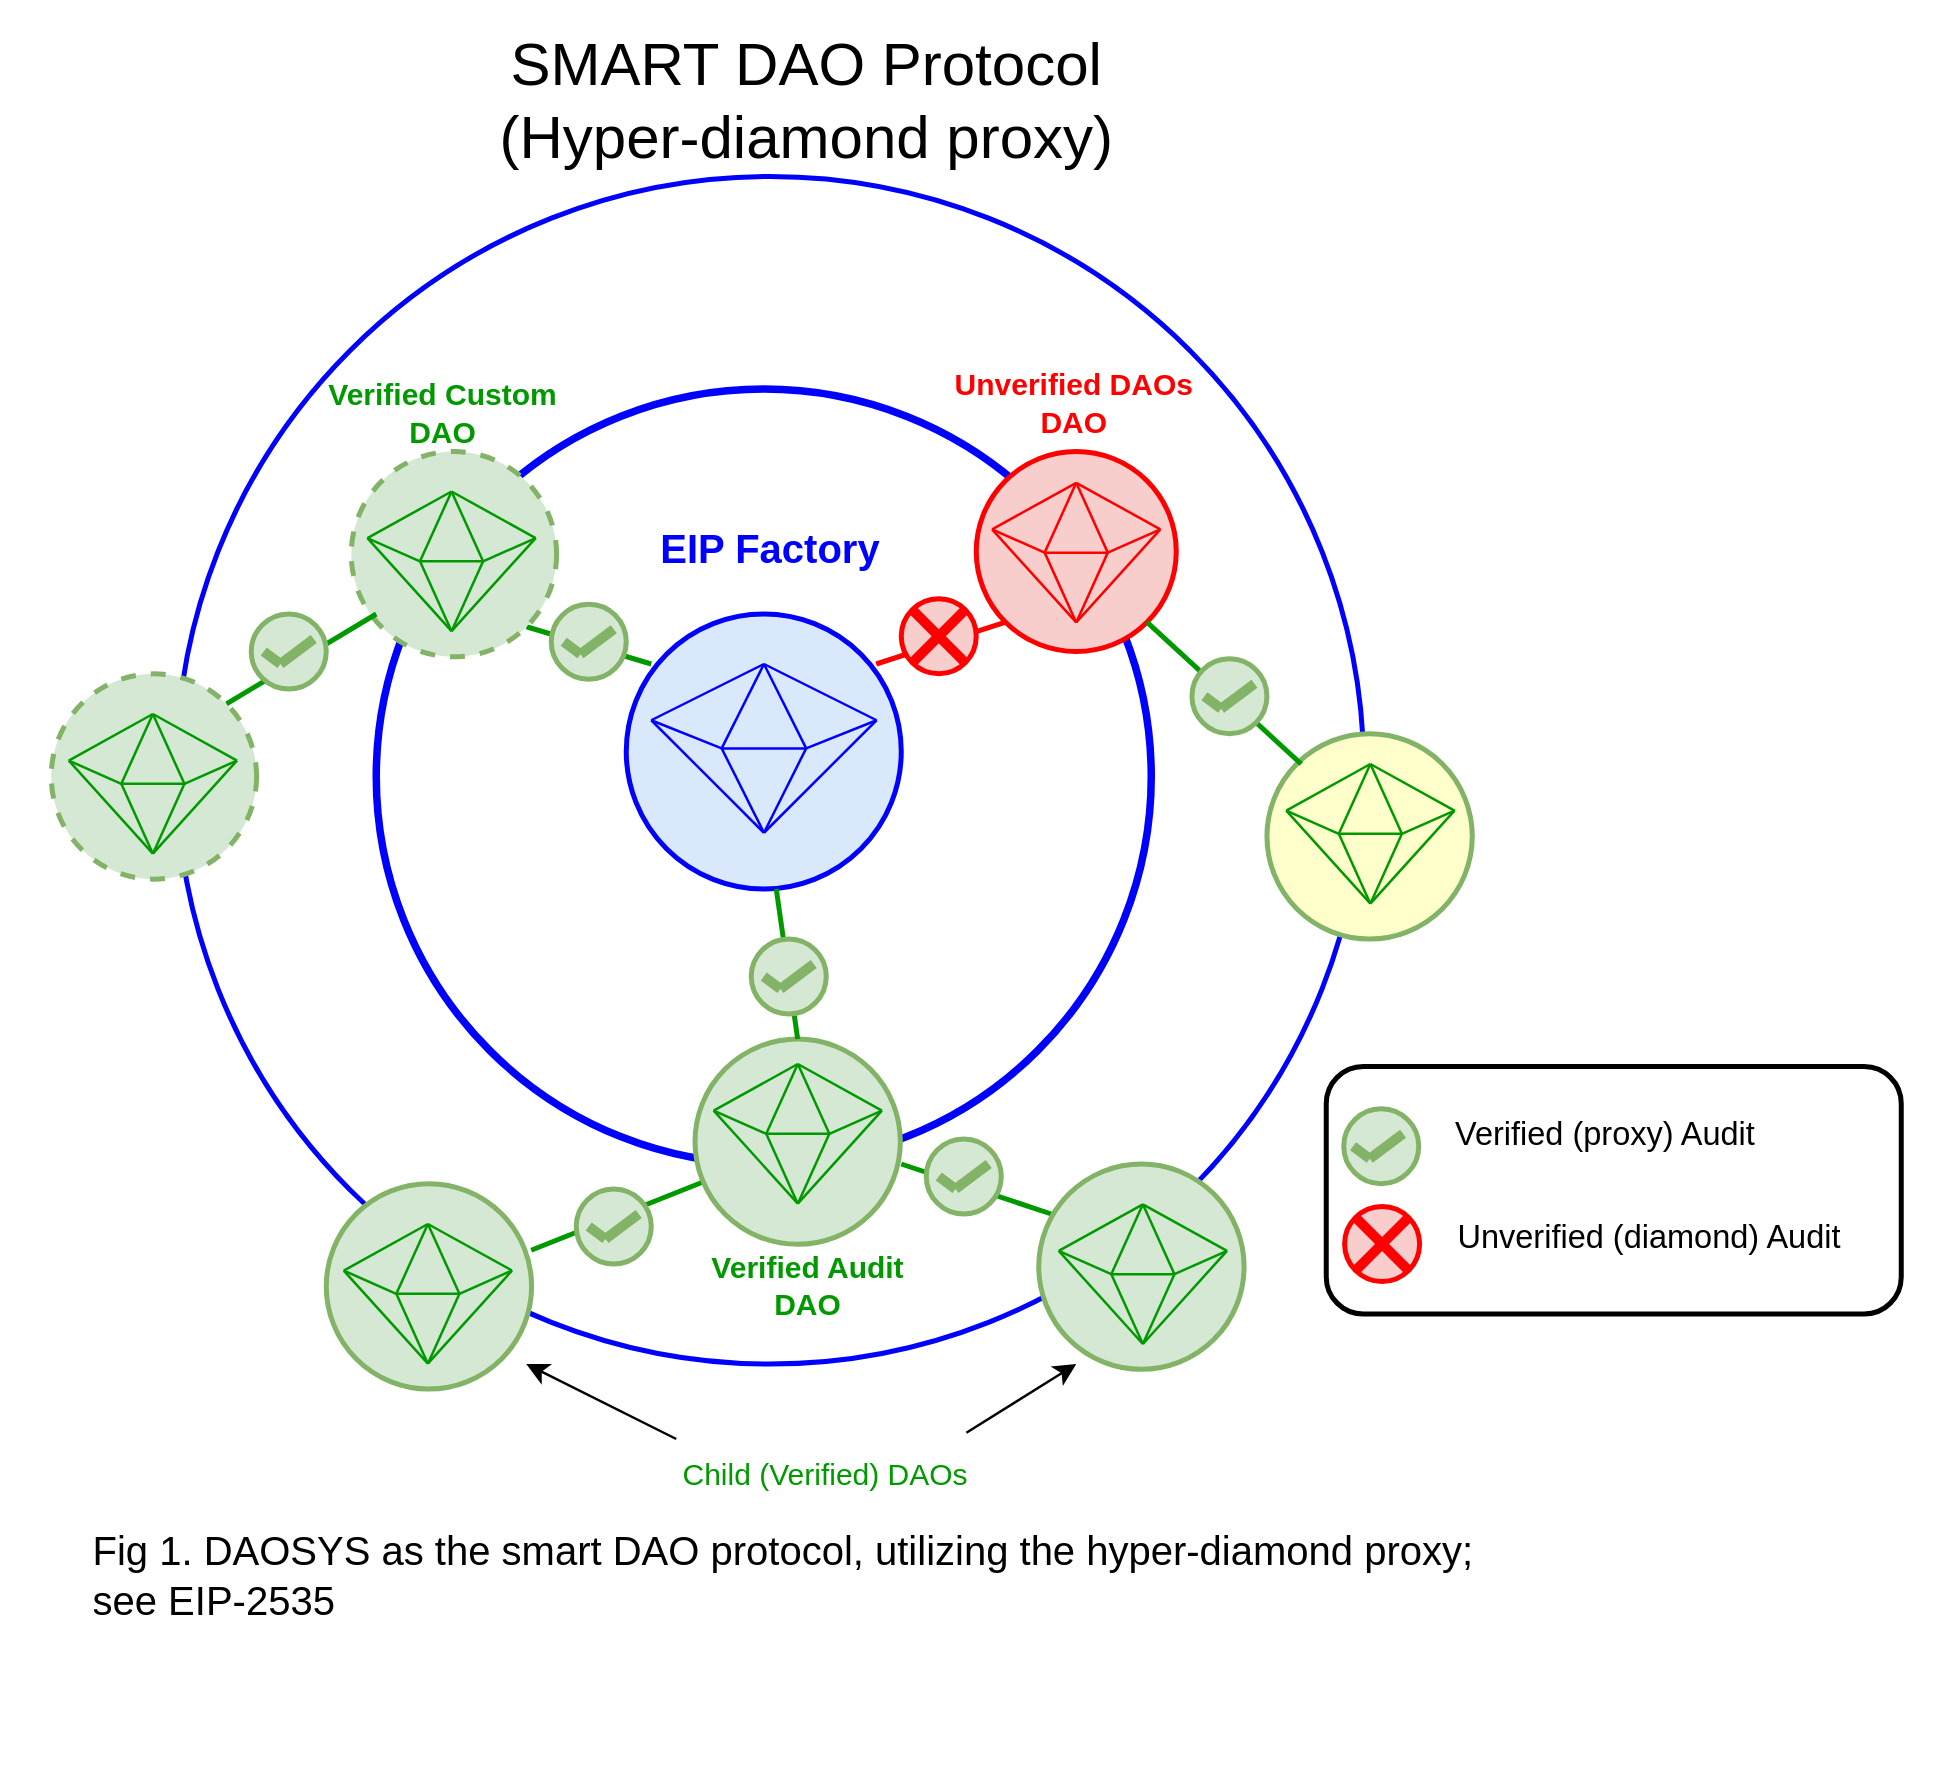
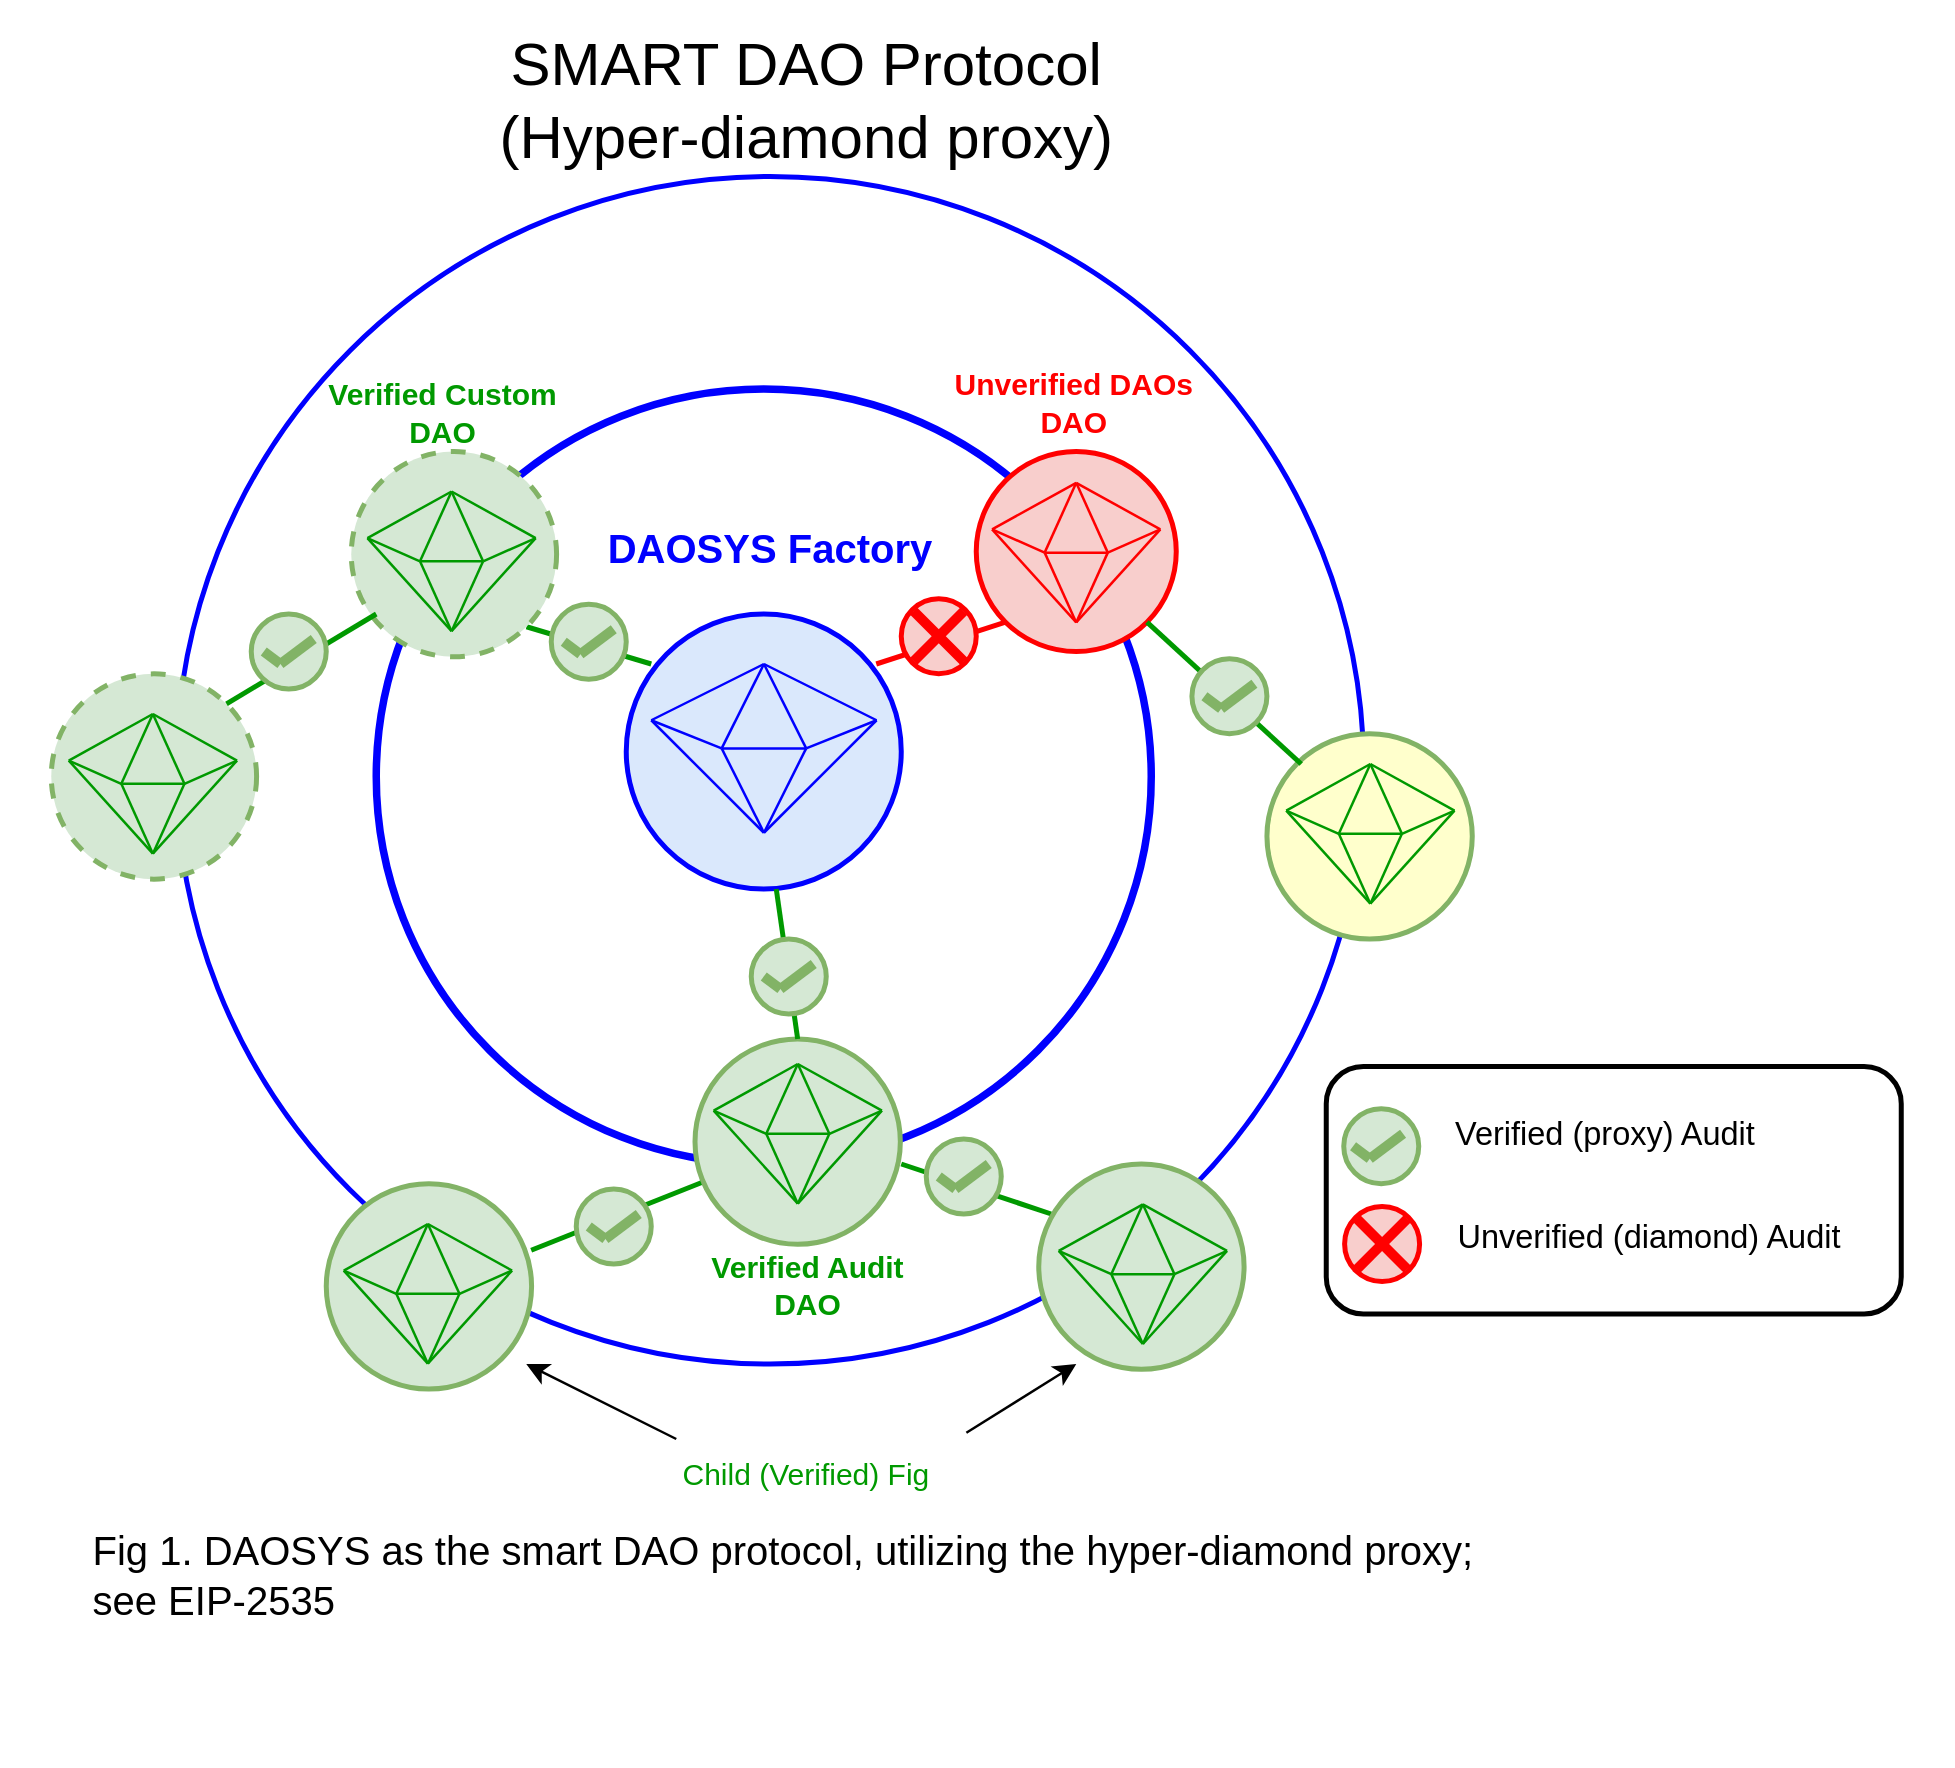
(771, 549) -> (771, 549)
(837, 1476) -> (824, 1476)
